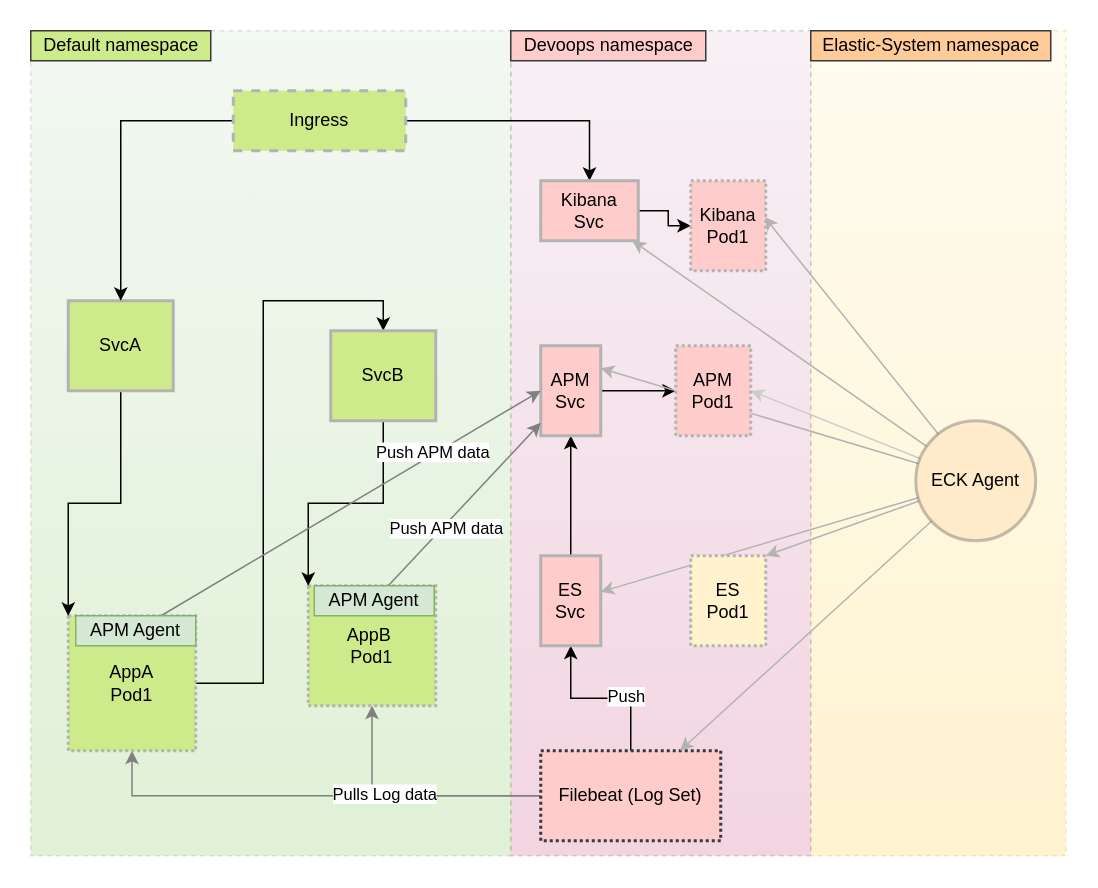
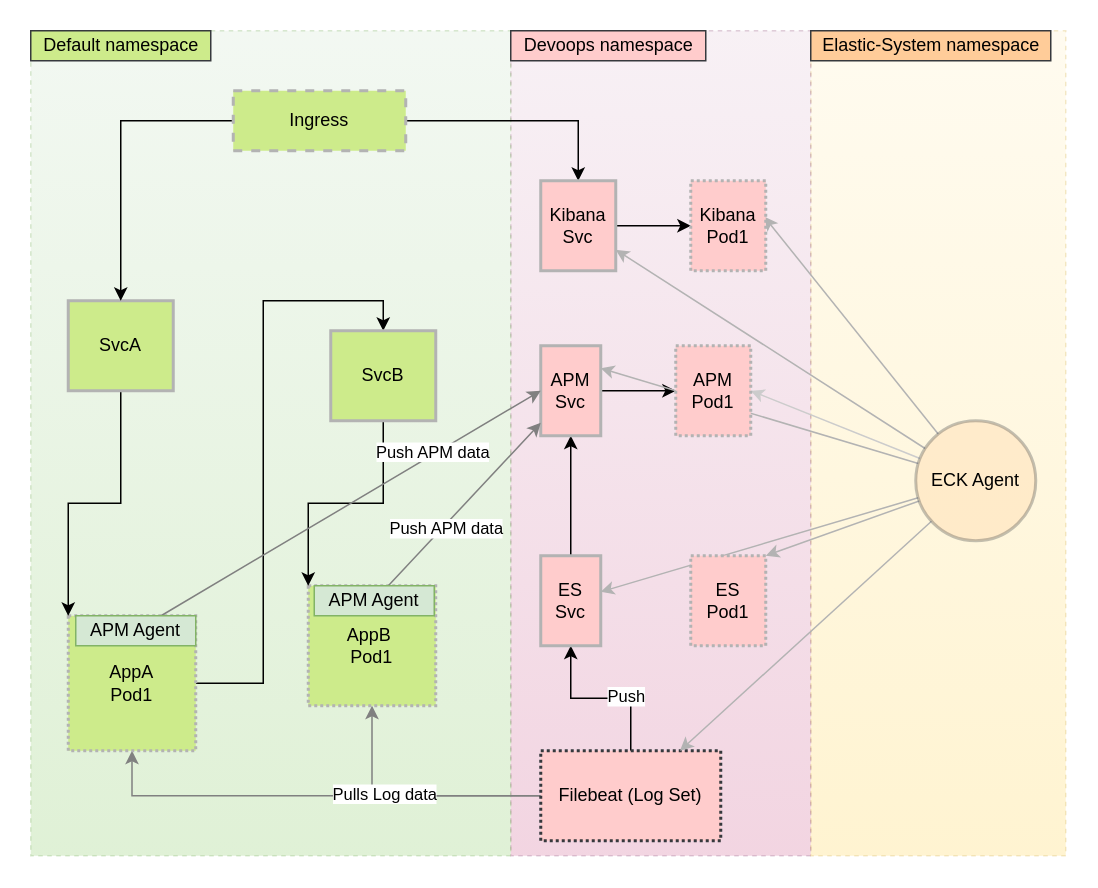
(590, 211) -> (578, 226)
(728, 601) -> (728, 601)
